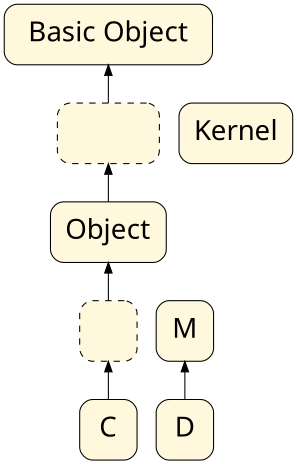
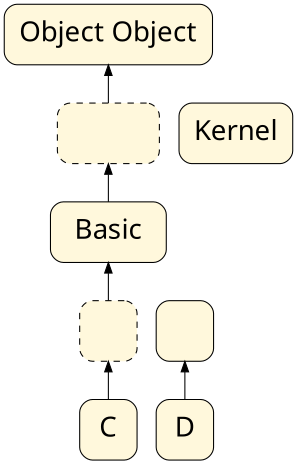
(108, 35) -> (108, 35)
(108, 232) -> (108, 232)
(185, 331) -> (185, 331)
